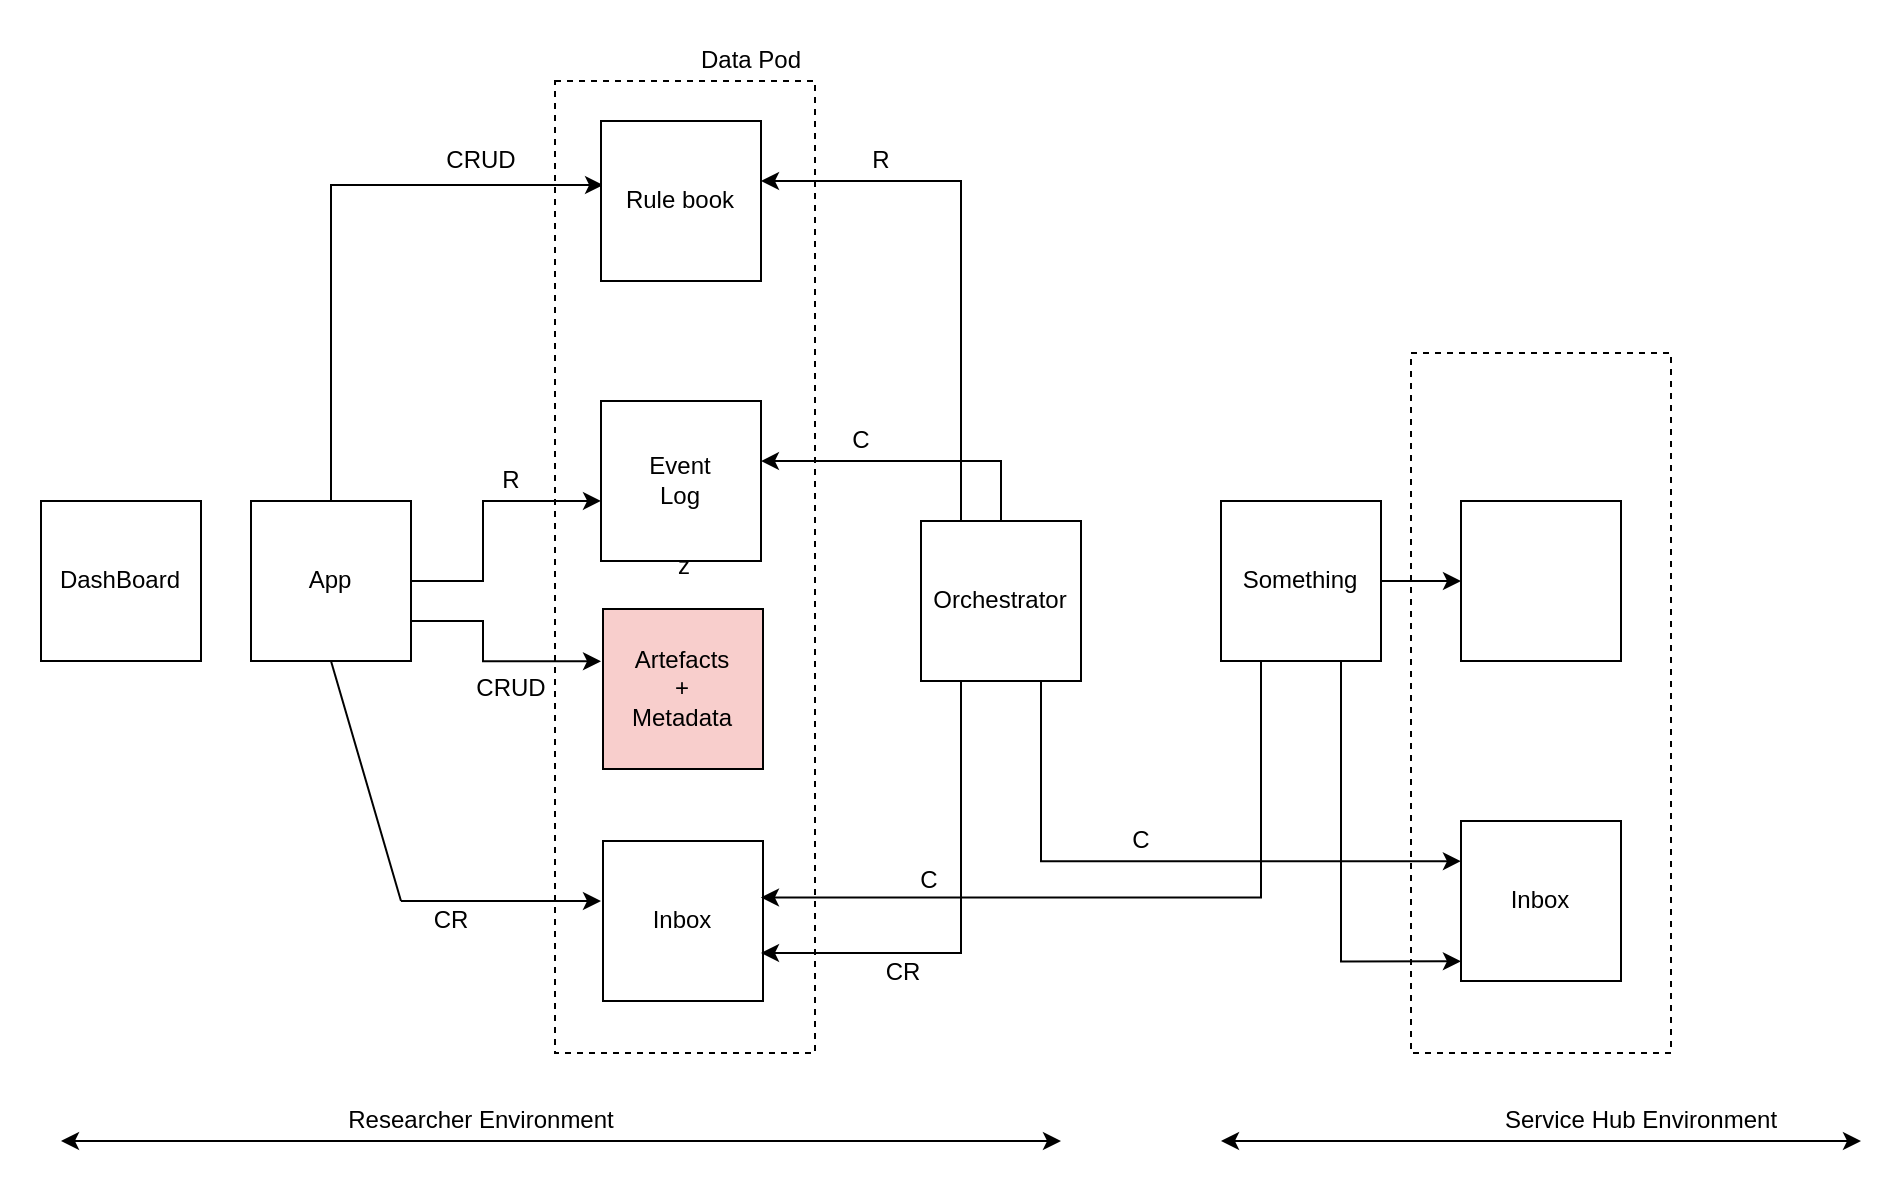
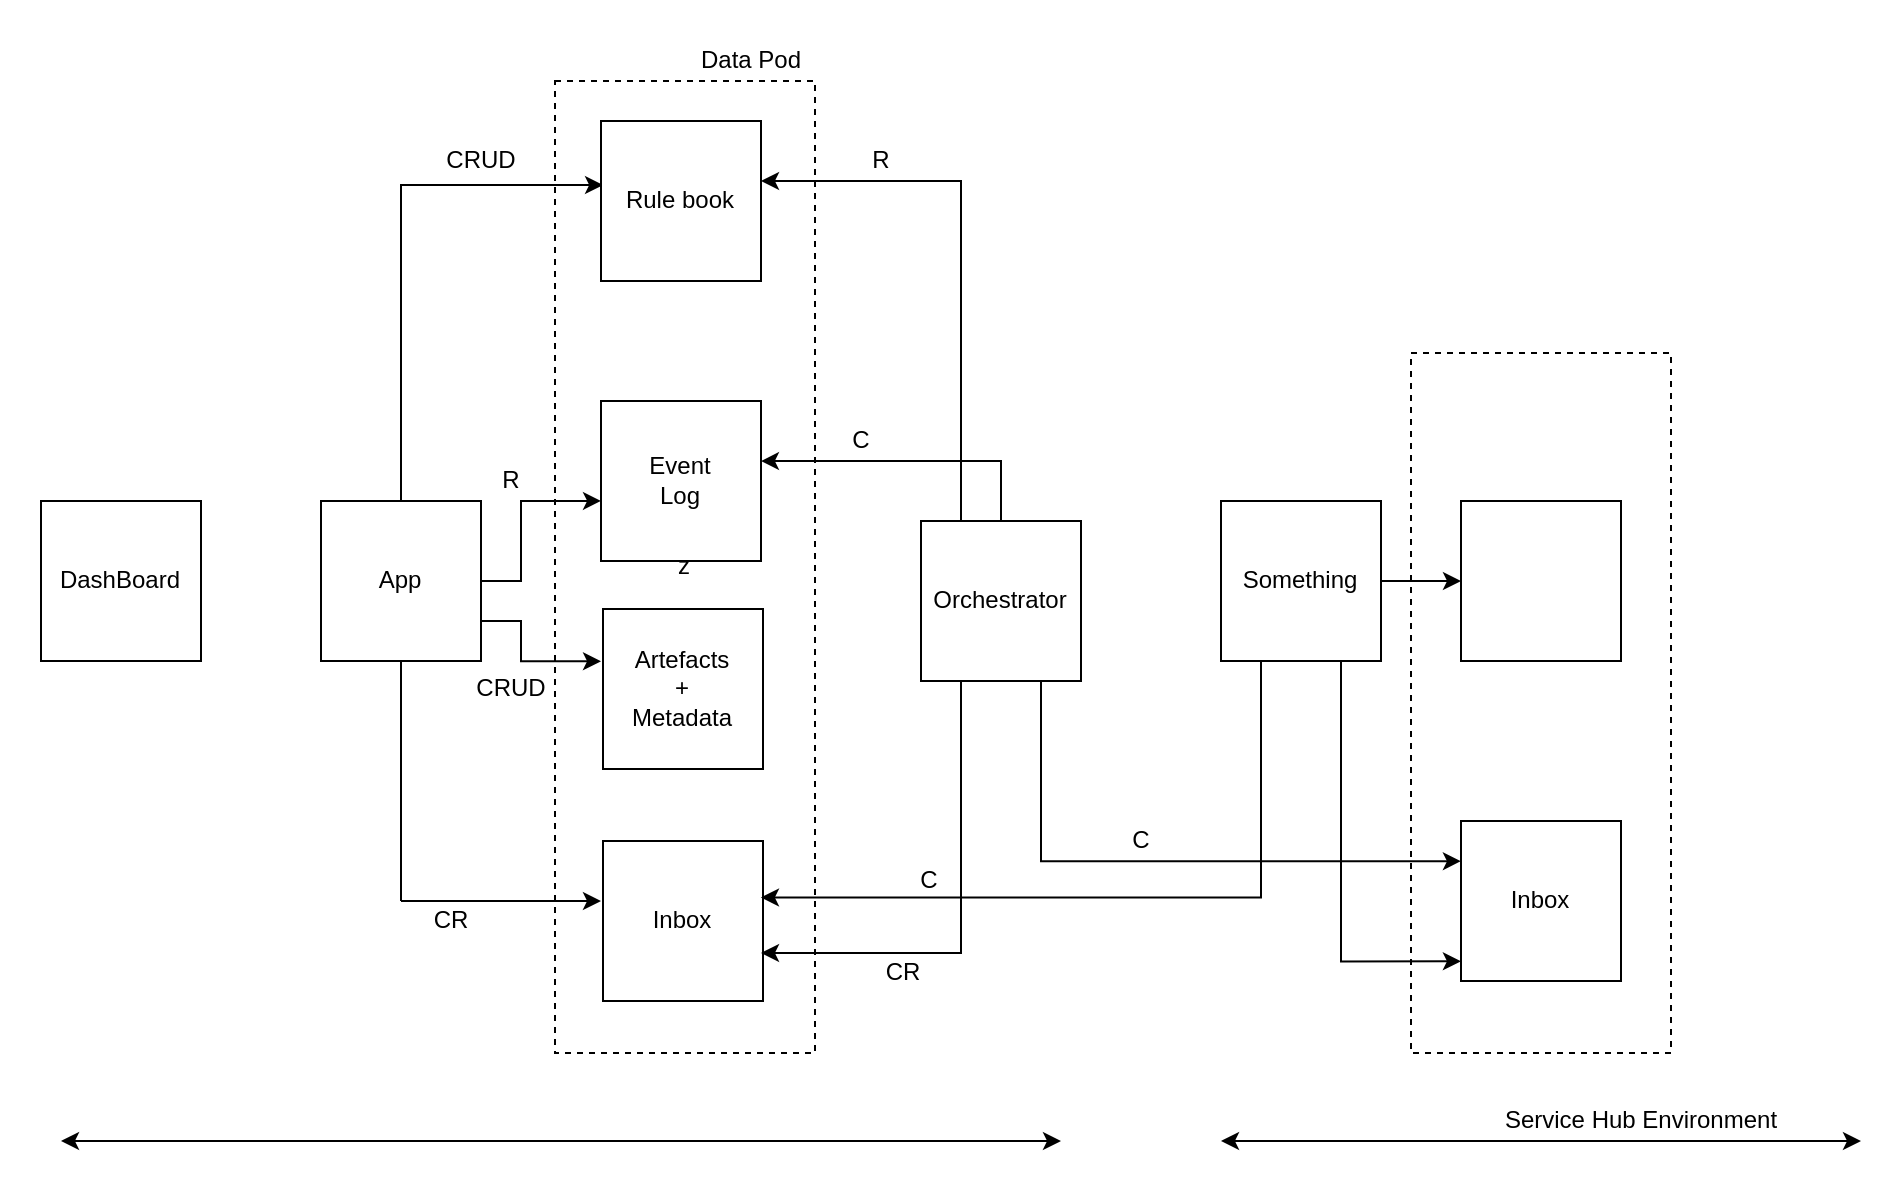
(331, 581) -> (401, 581)
(683, 689) -> (683, 689)
(481, 1121) -> none
